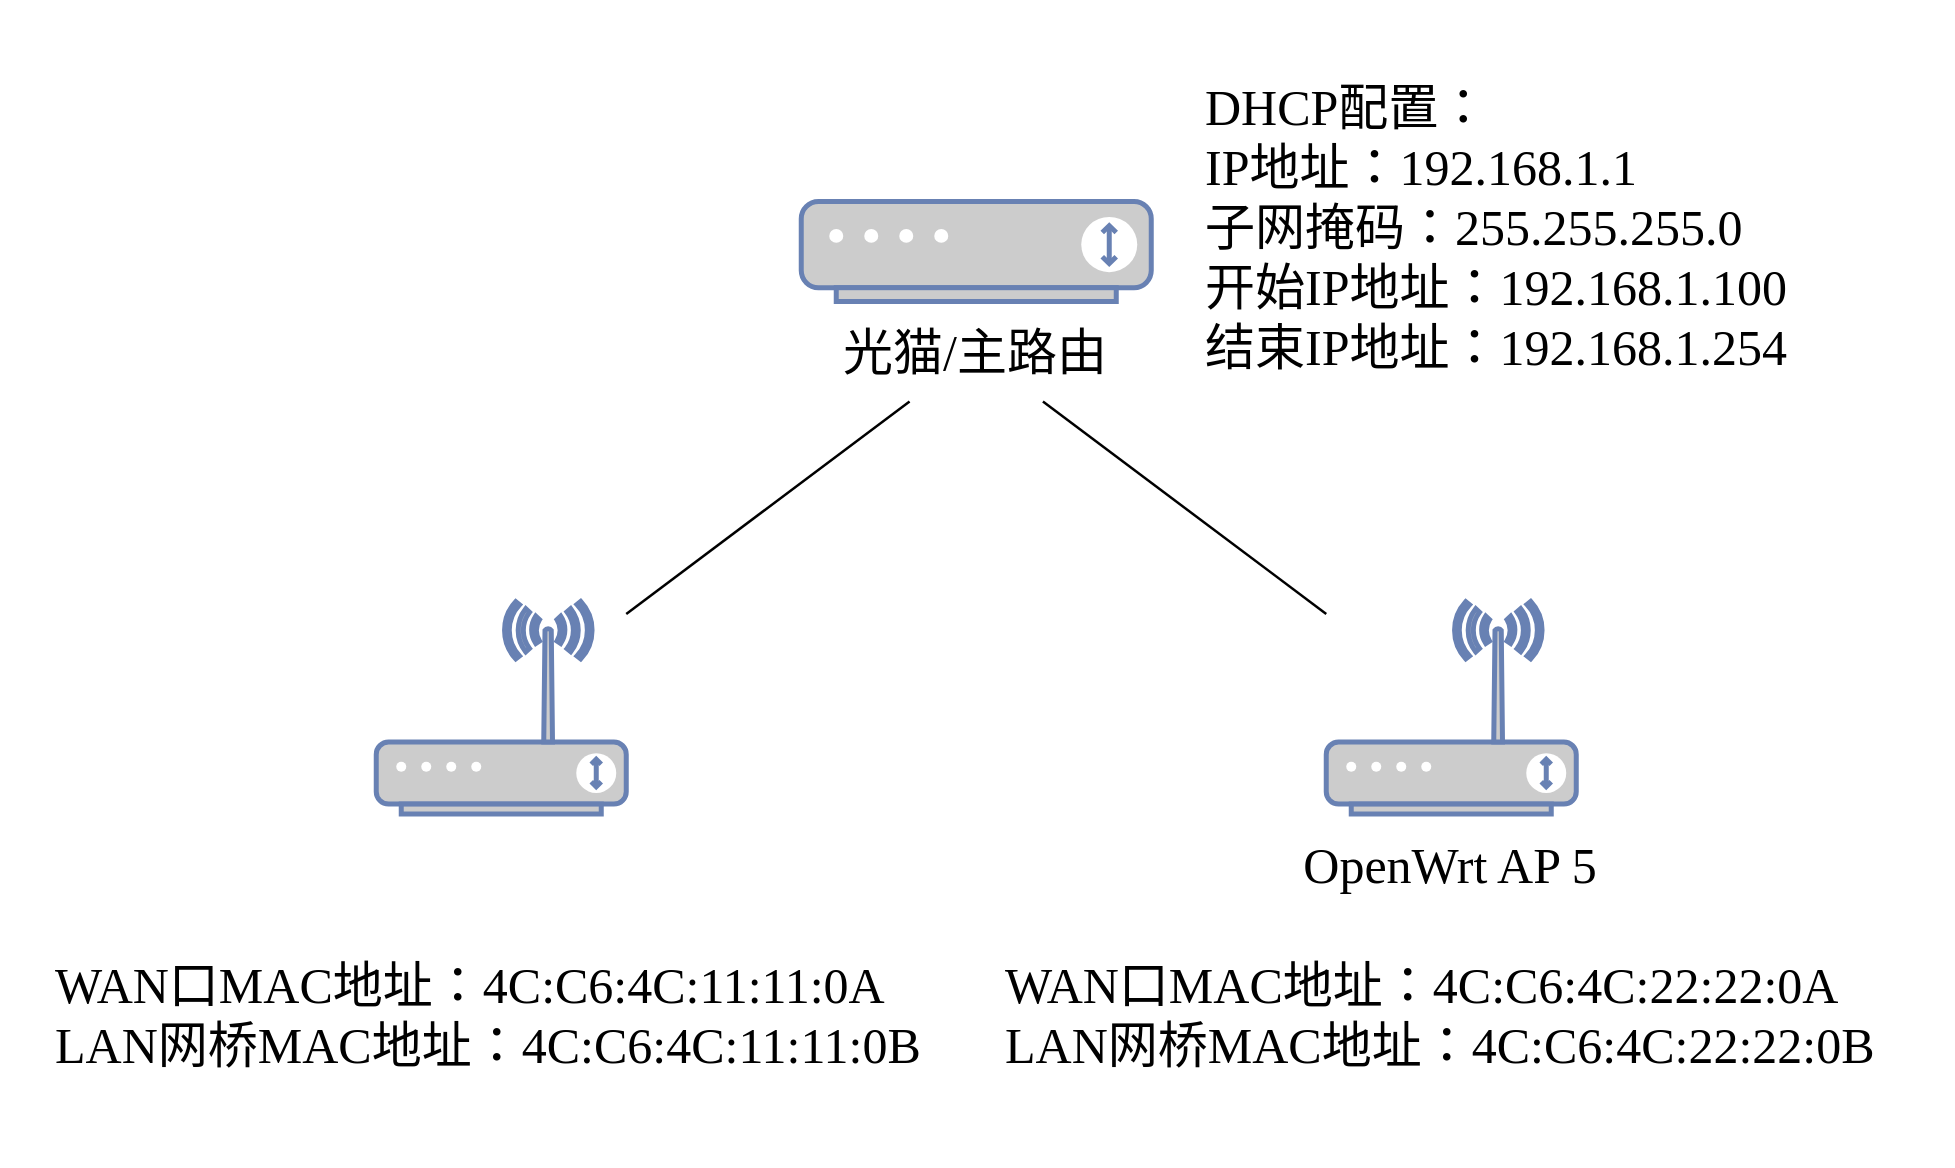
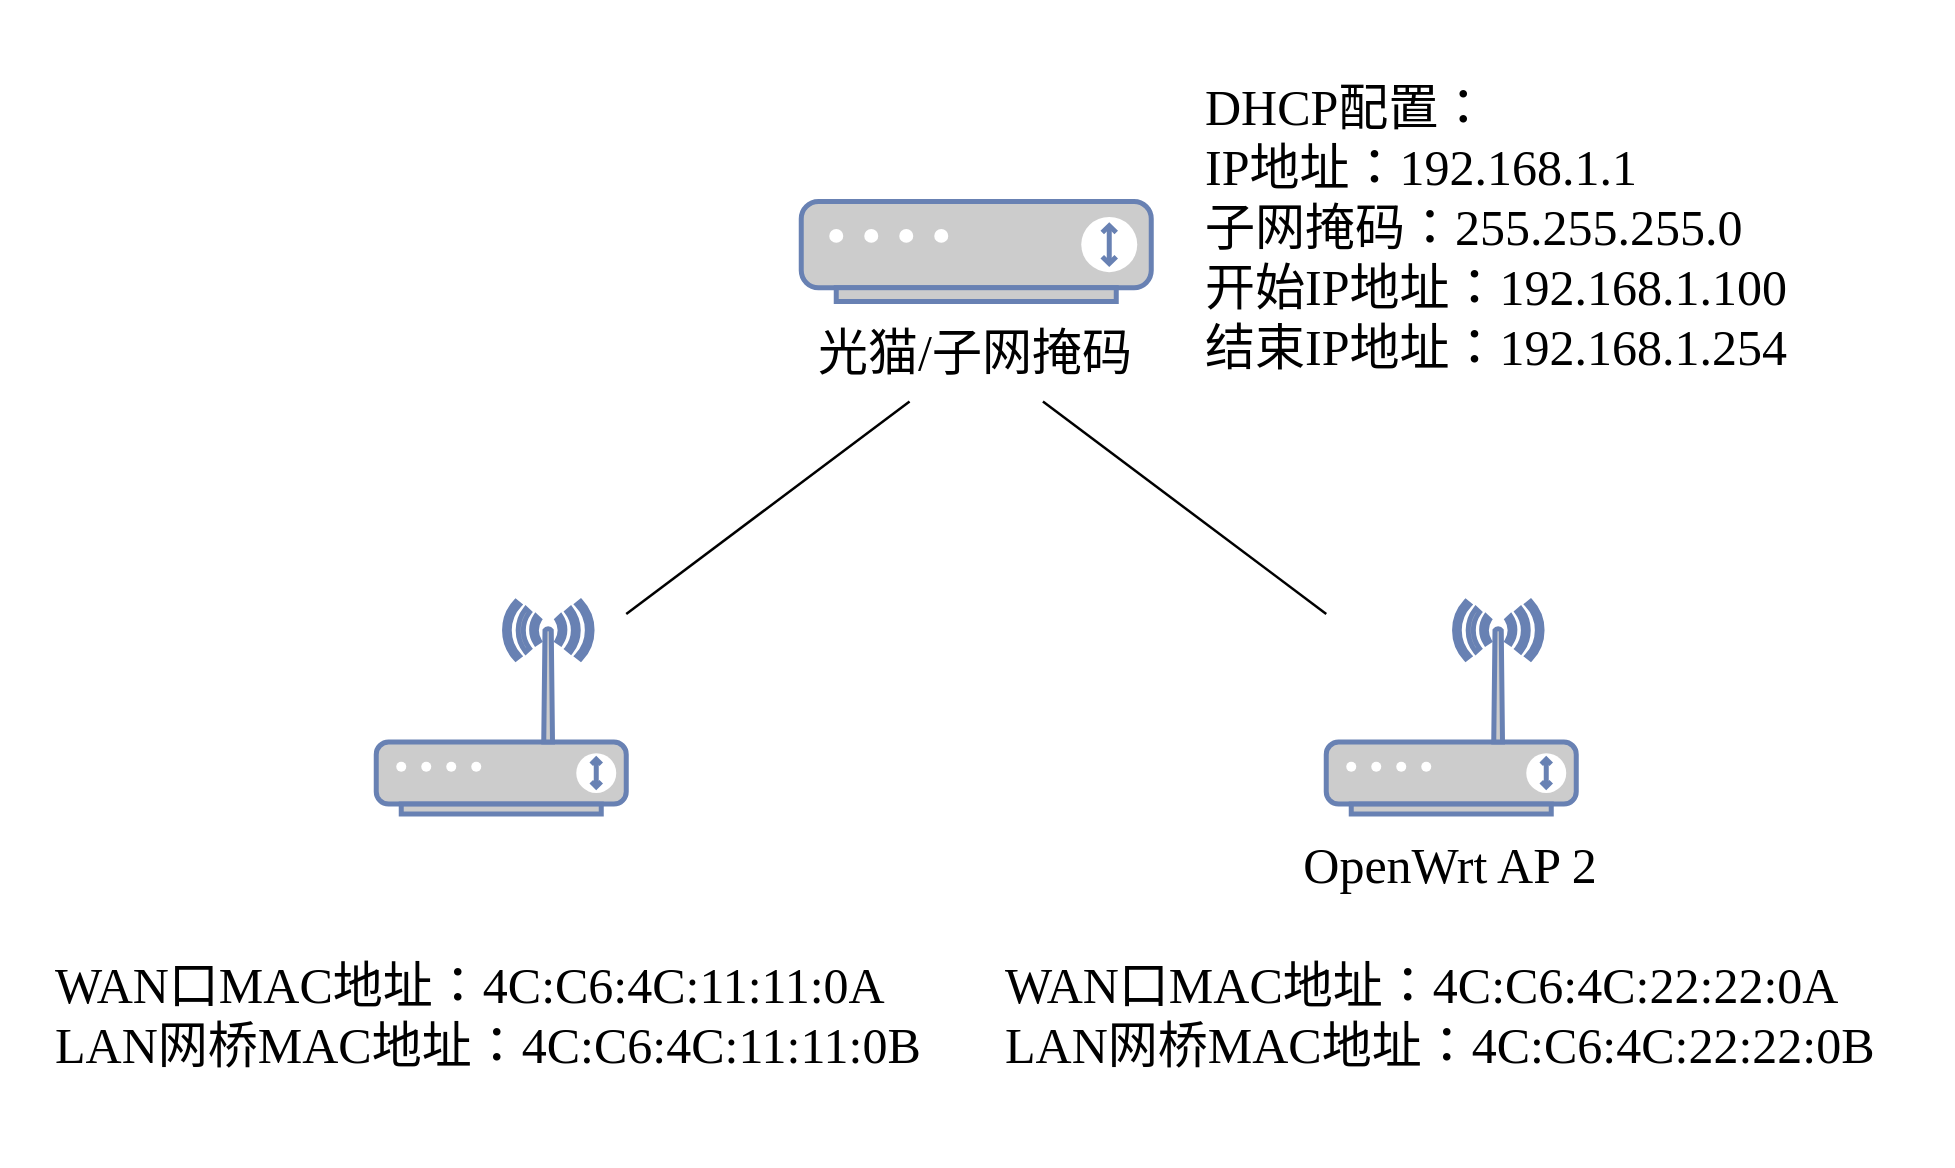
(976, 351) -> (976, 351)
(1451, 864) -> (1451, 864)
